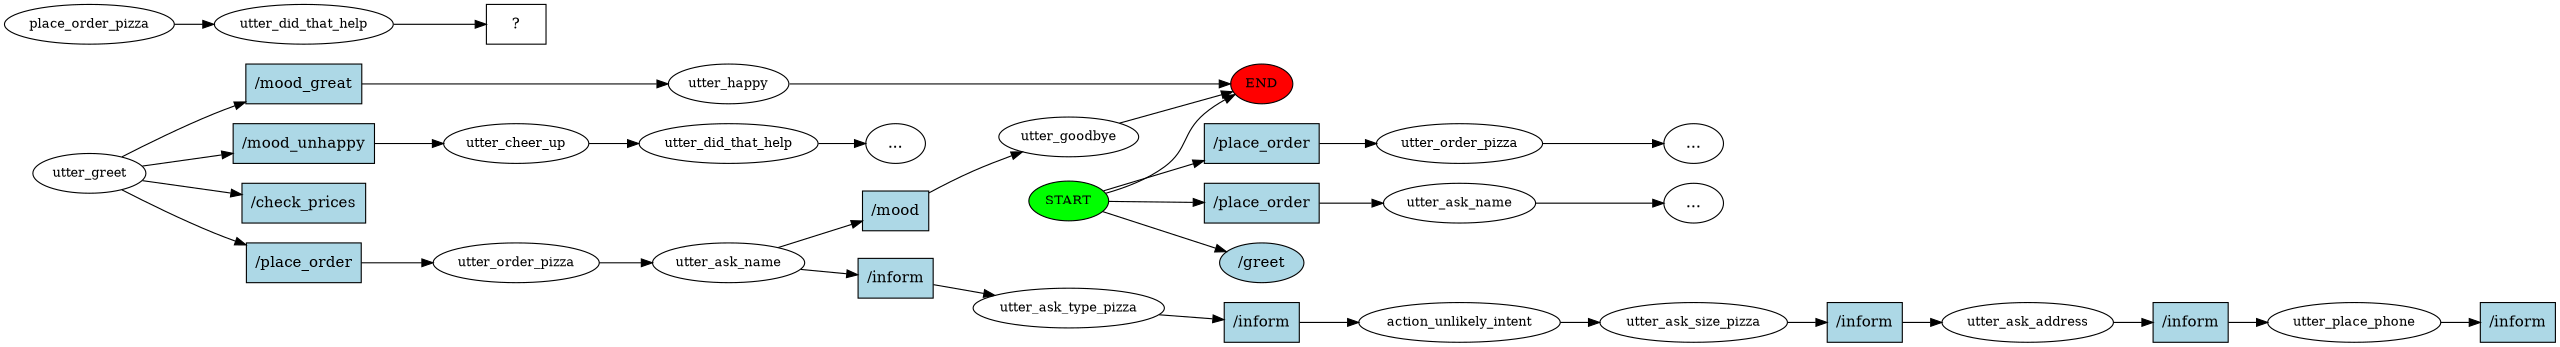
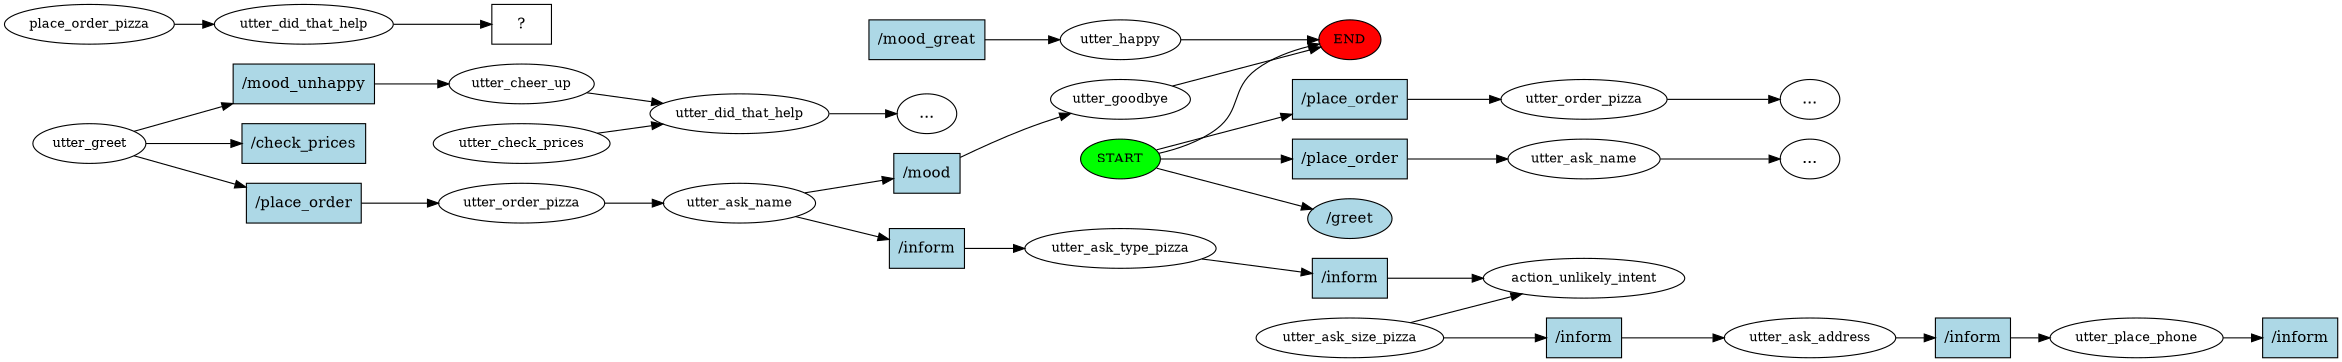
(178, 130) -> none
none -> (522, 144)
(1574, 322) -> (1461, 310)
